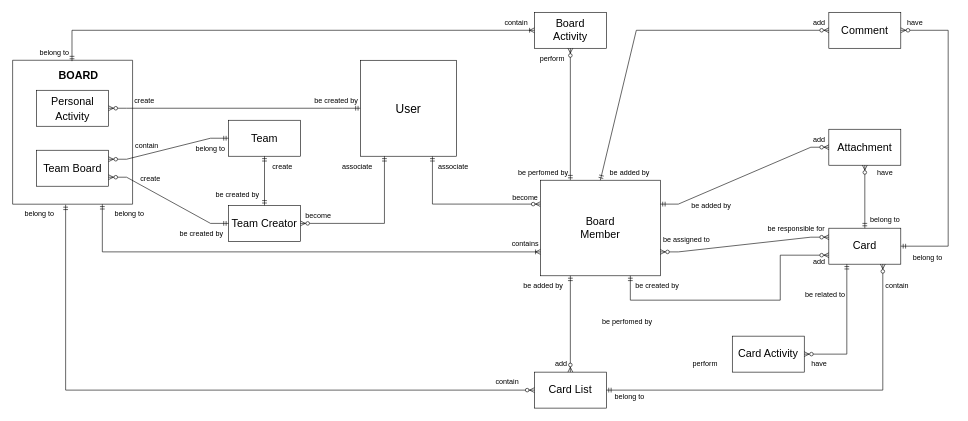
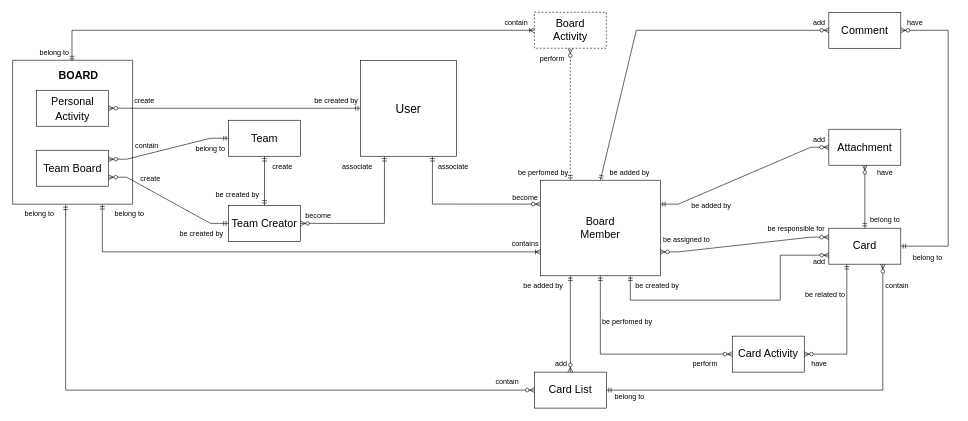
(570, 30) -> (570, 30)
(570, 114) -> (570, 114)
none -> (600, 316)
